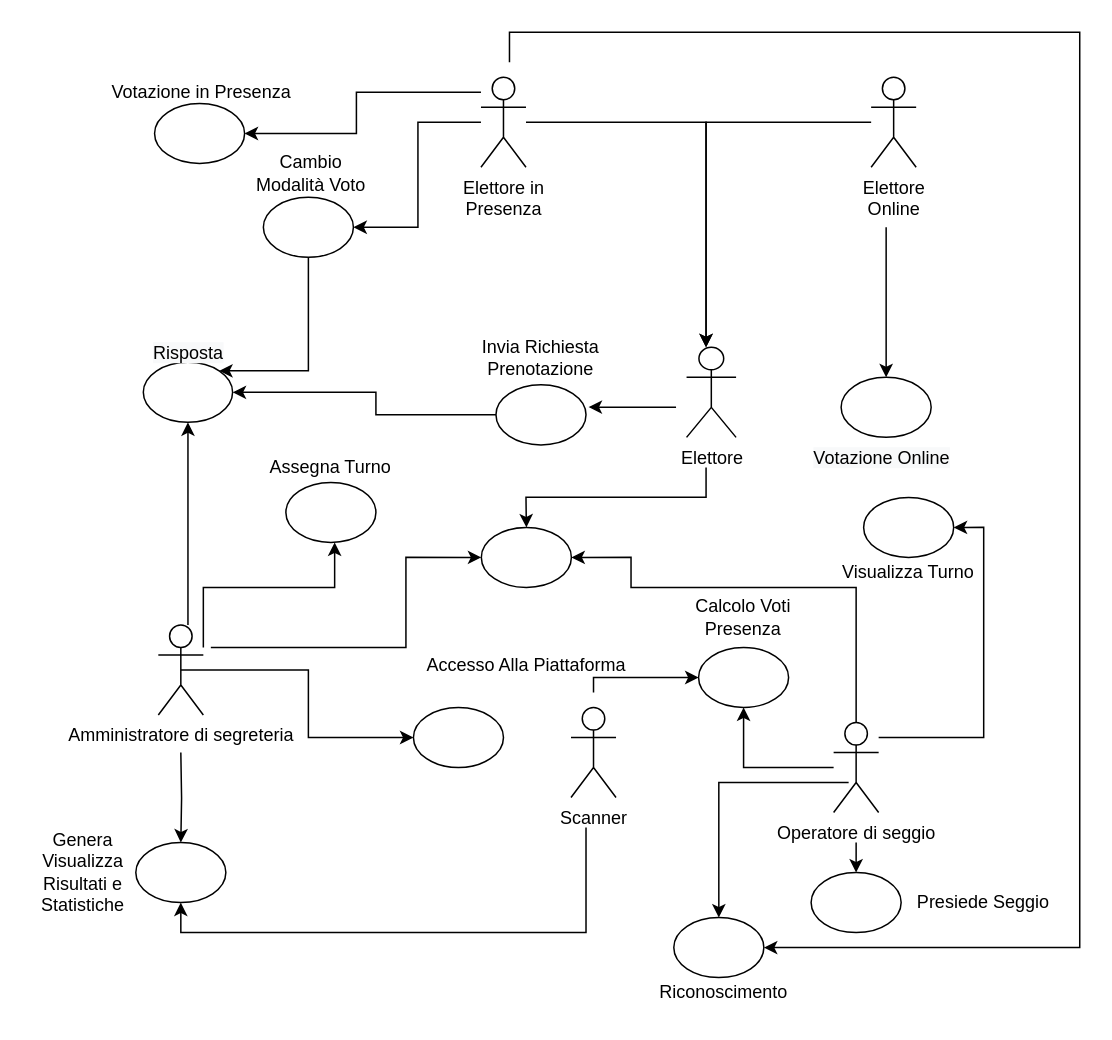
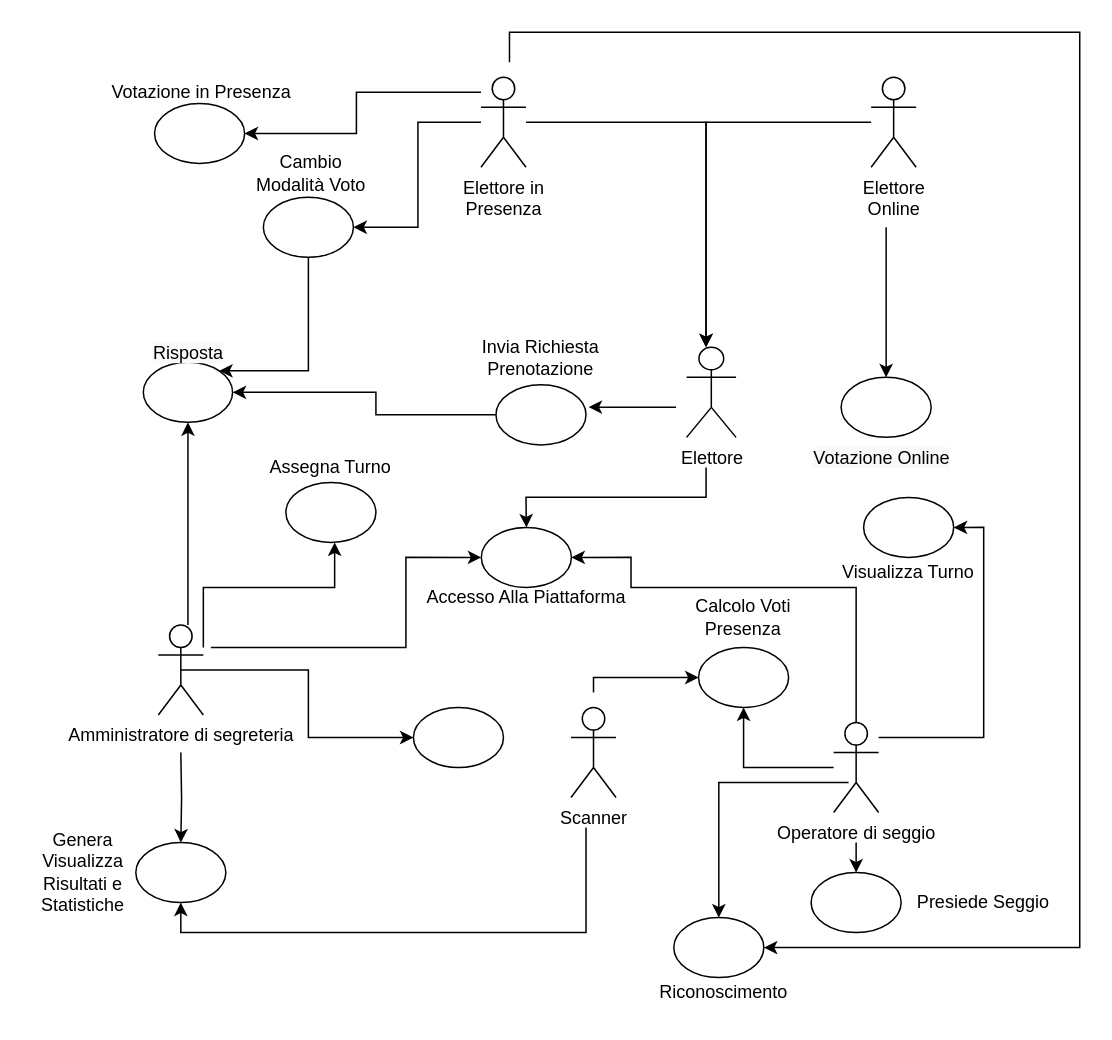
(526, 666) -> (526, 598)
